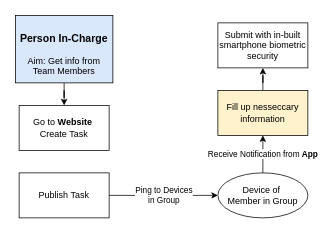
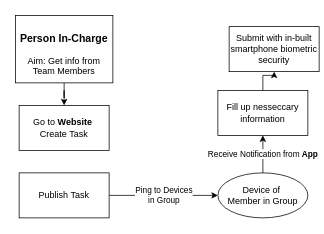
(263, 45) -> (274, 49)
(64, 49) -> (64, 49)
(263, 113) -> (263, 113)
